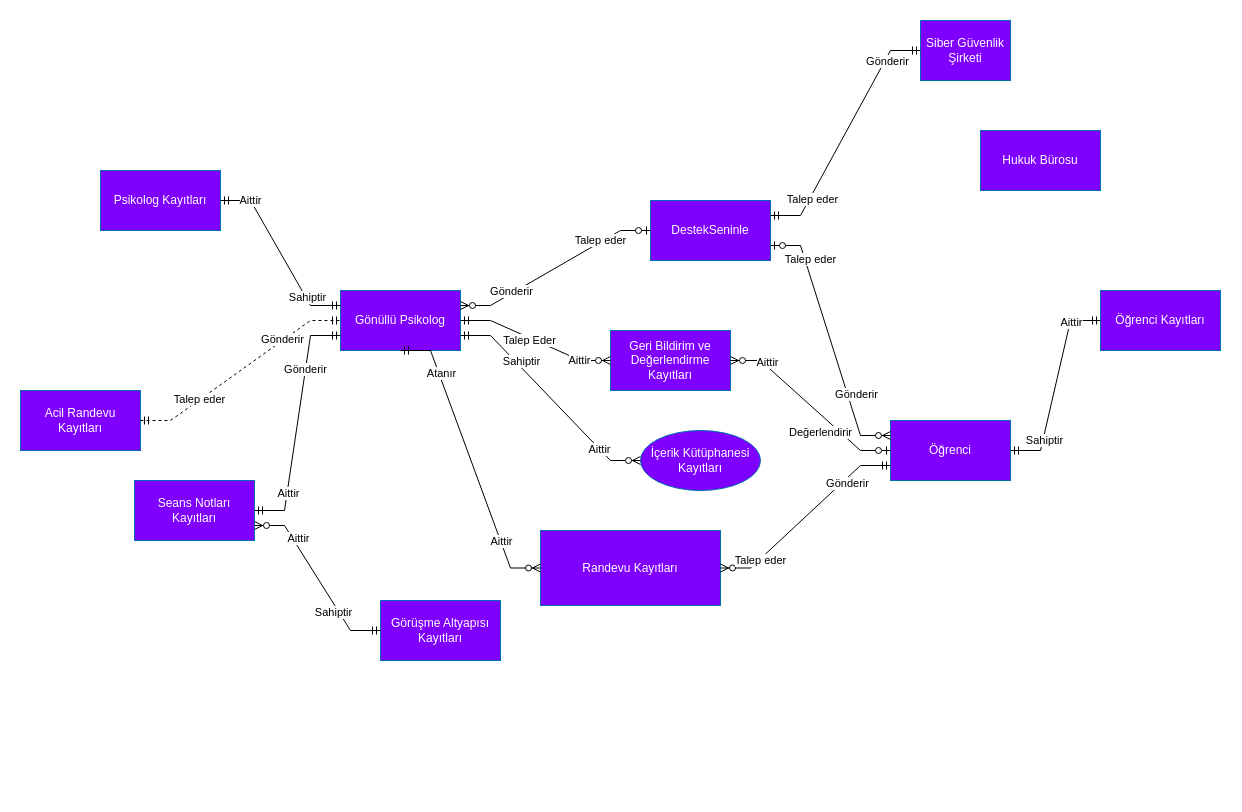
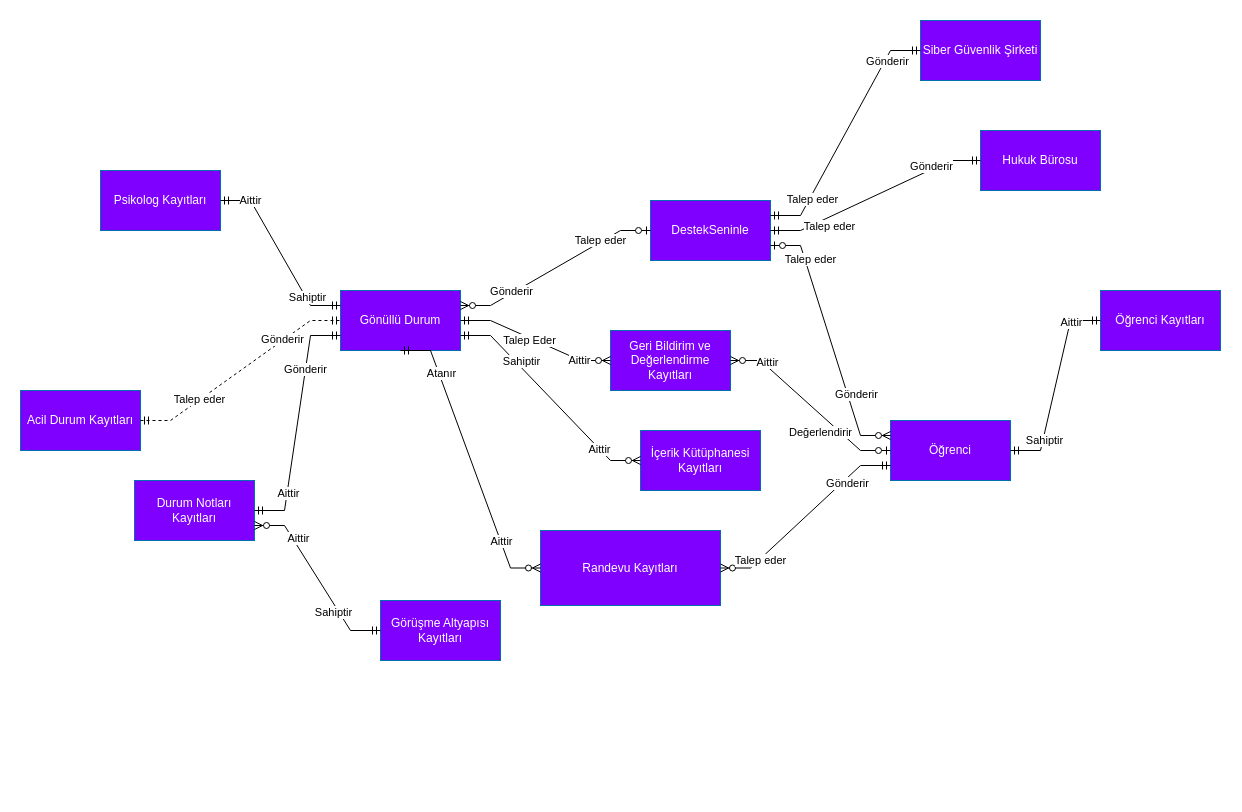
(966, 51) -> (981, 51)
none -> (875, 196)
(401, 321) -> (401, 321)
(81, 421) -> (81, 421)
(701, 461) -> (701, 461)
(195, 511) -> (195, 511)
